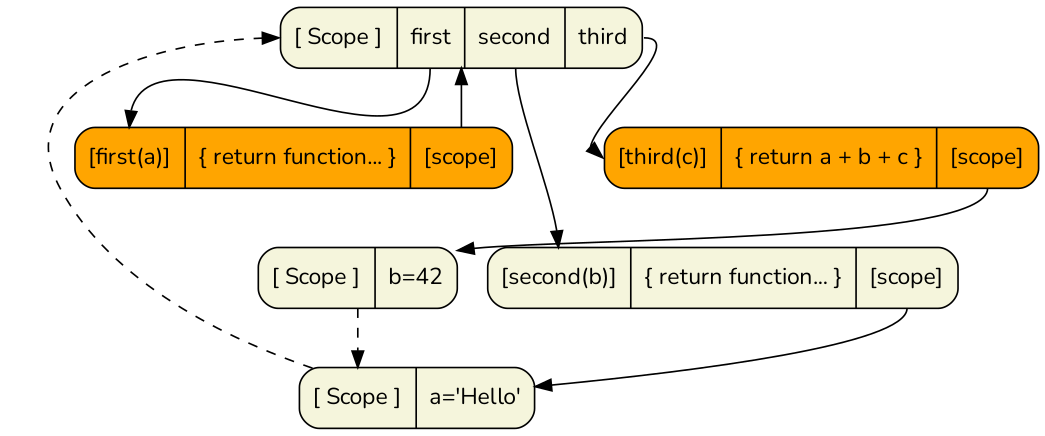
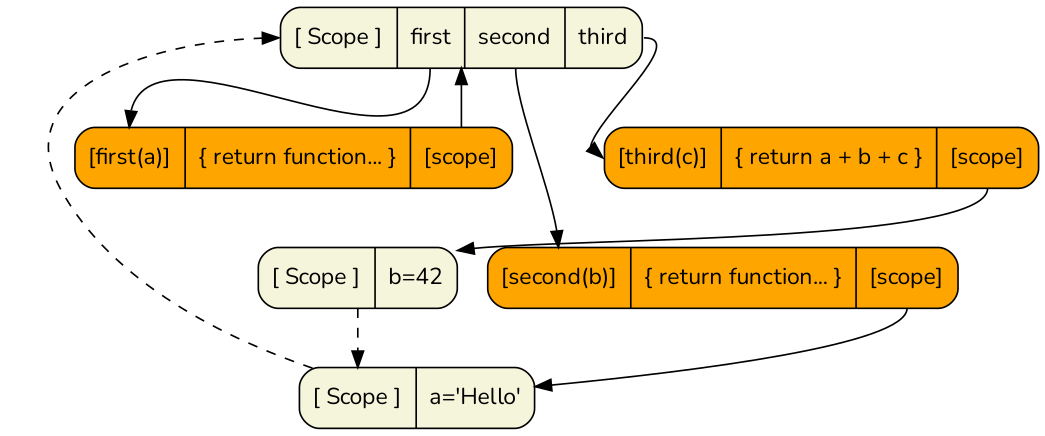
(723, 278) -> (723, 278)
